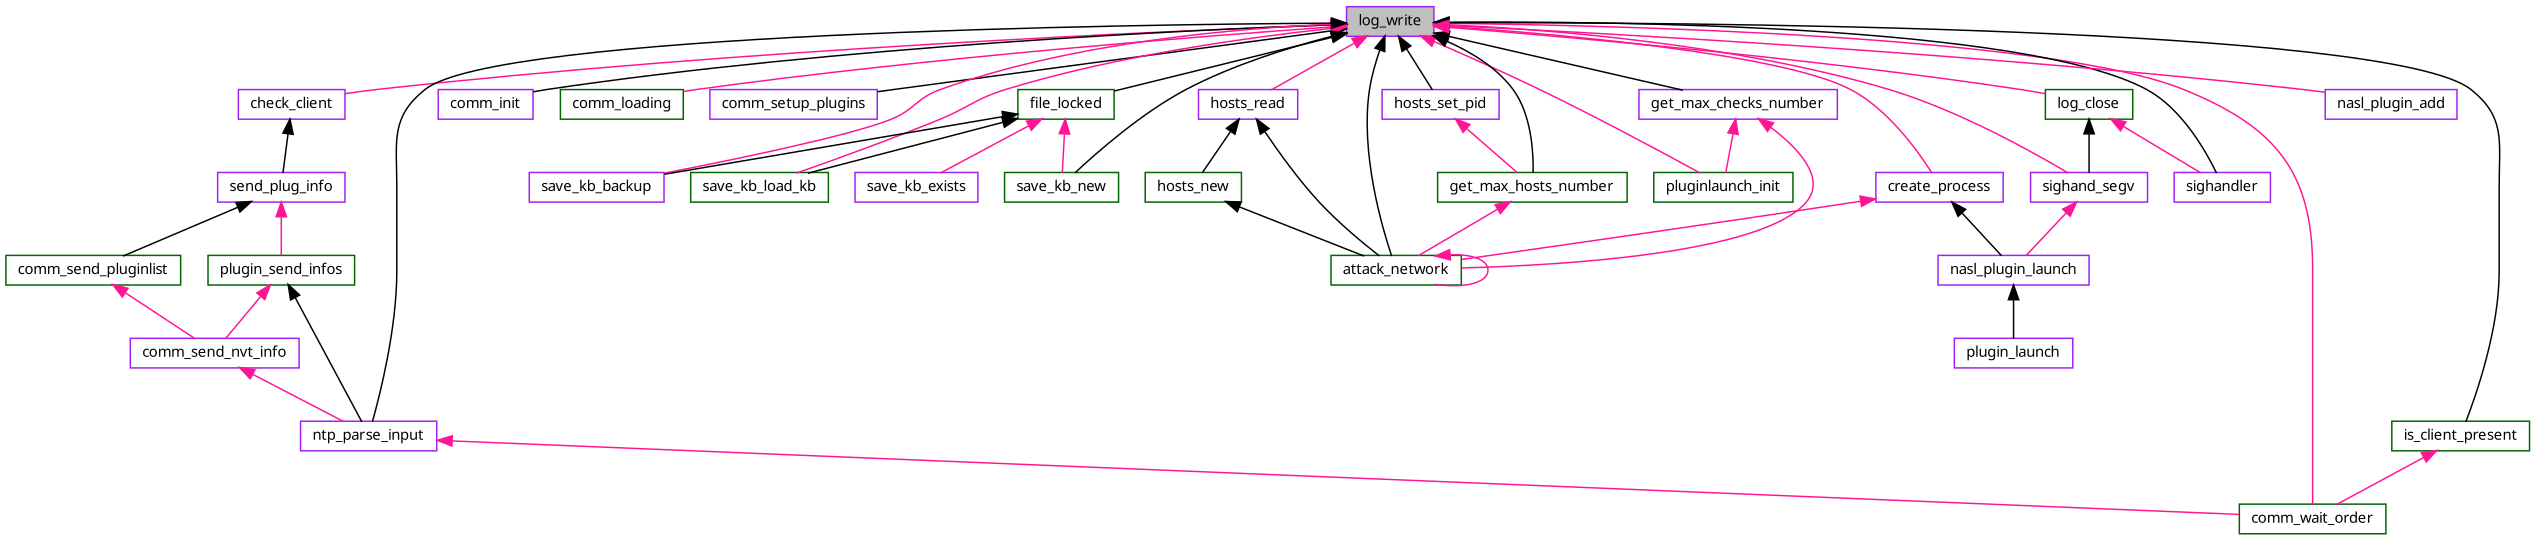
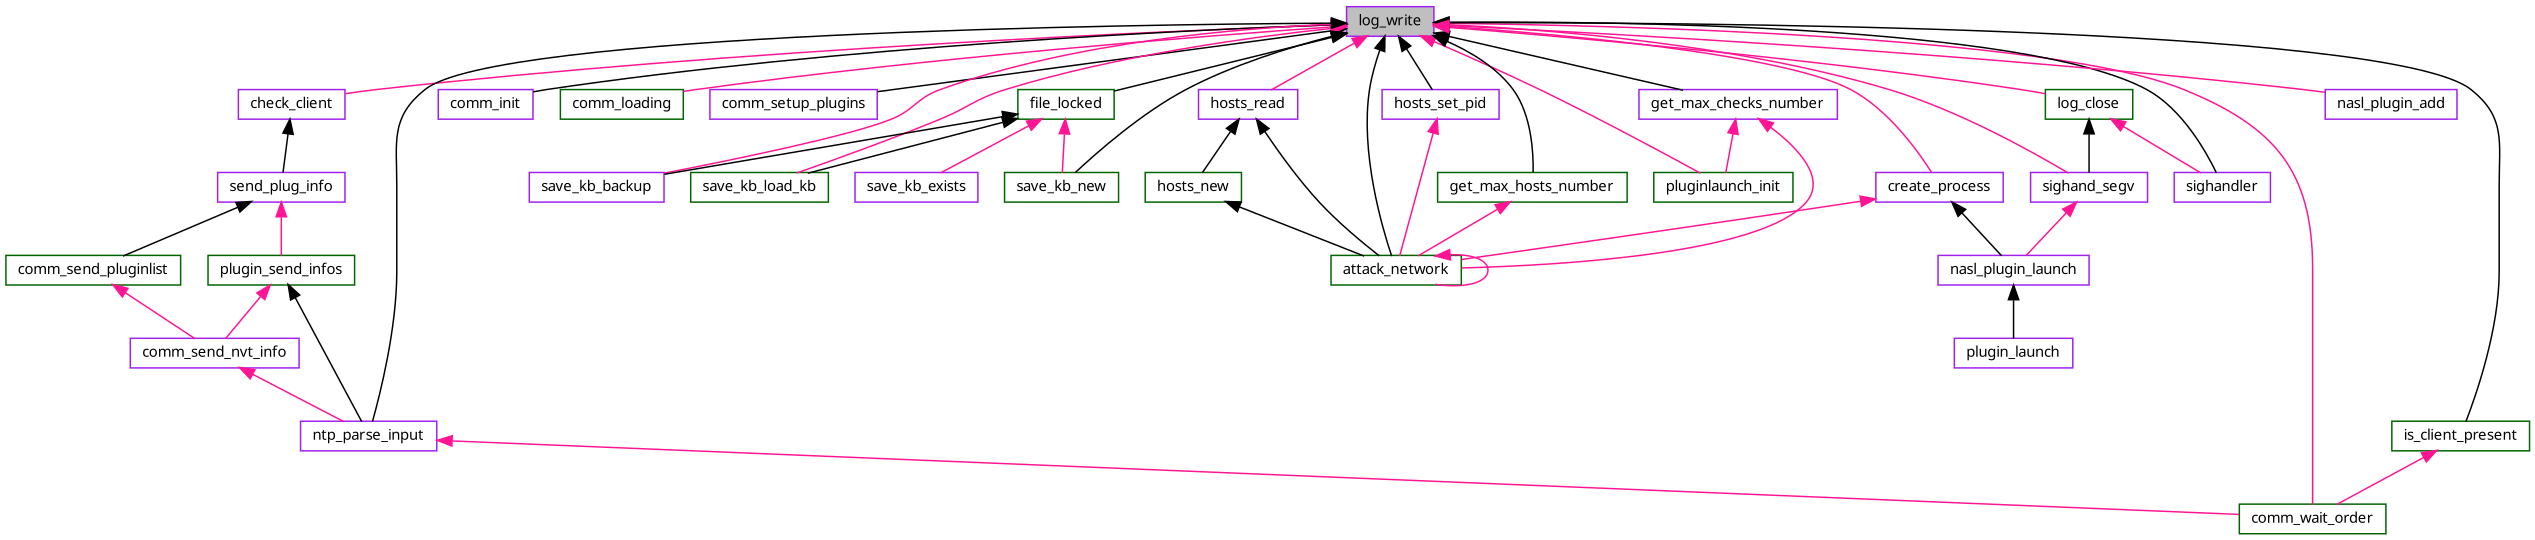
(1492, 151) -> (1416, 195)
